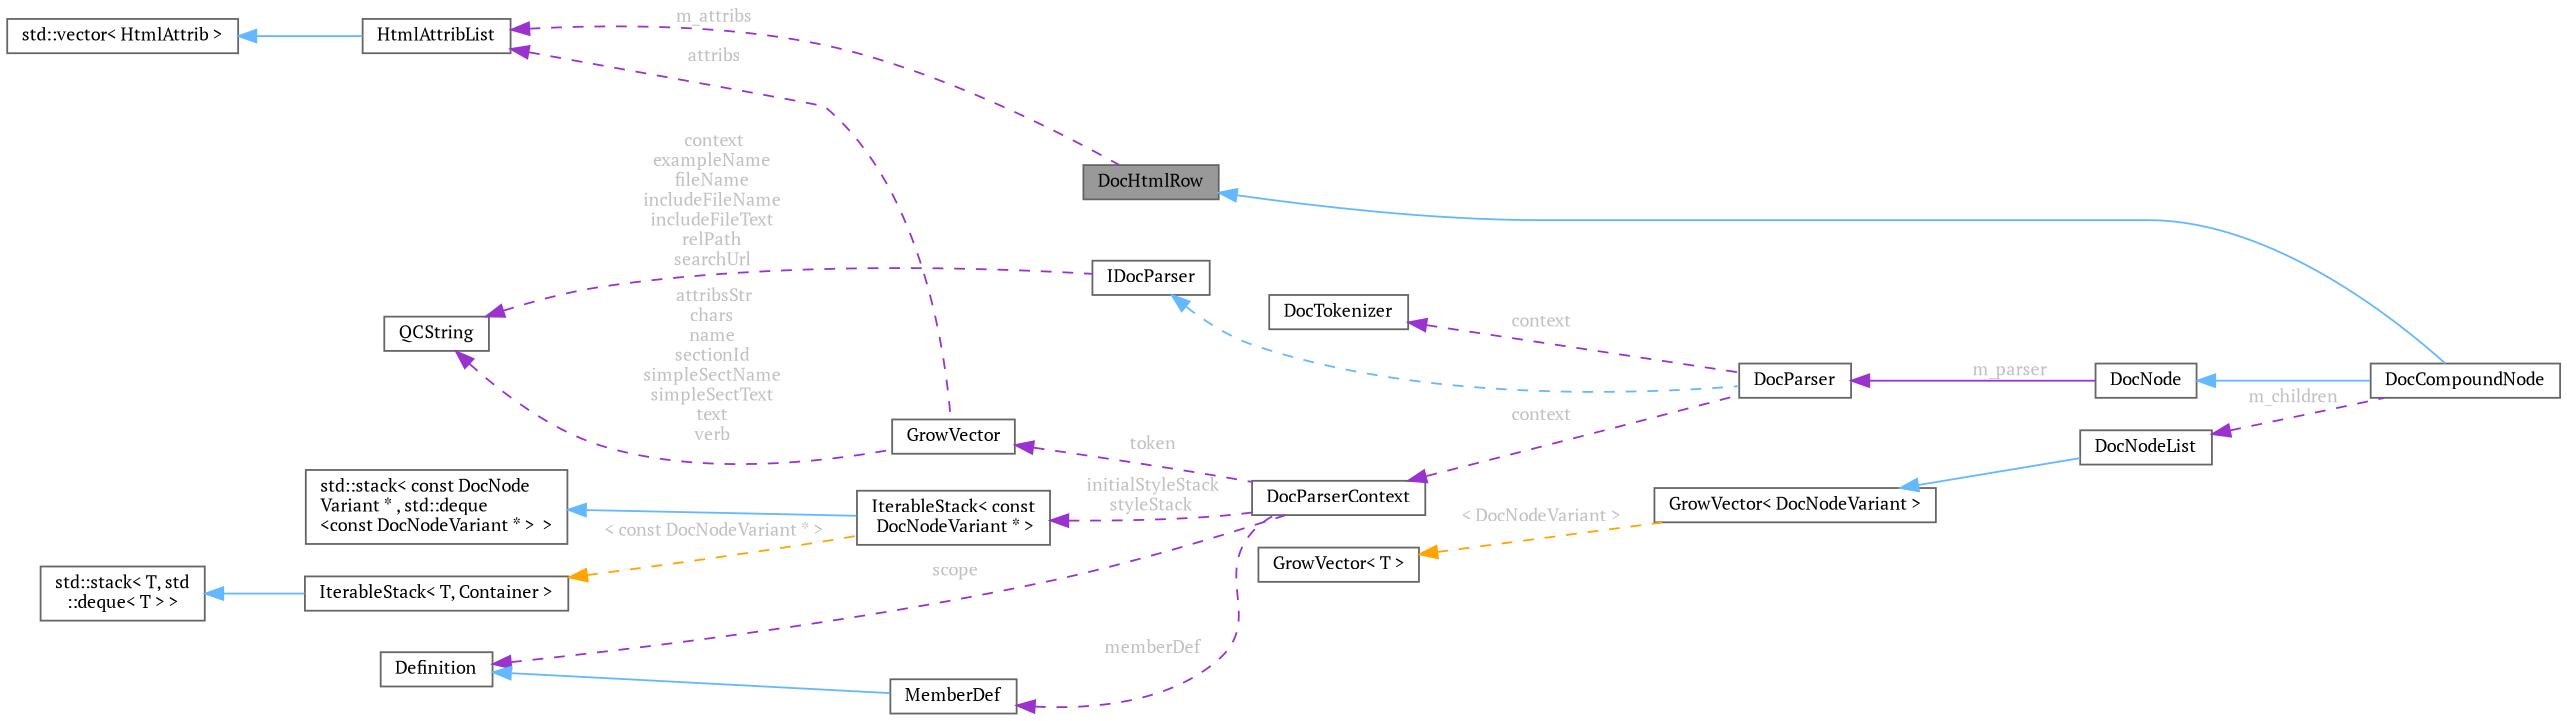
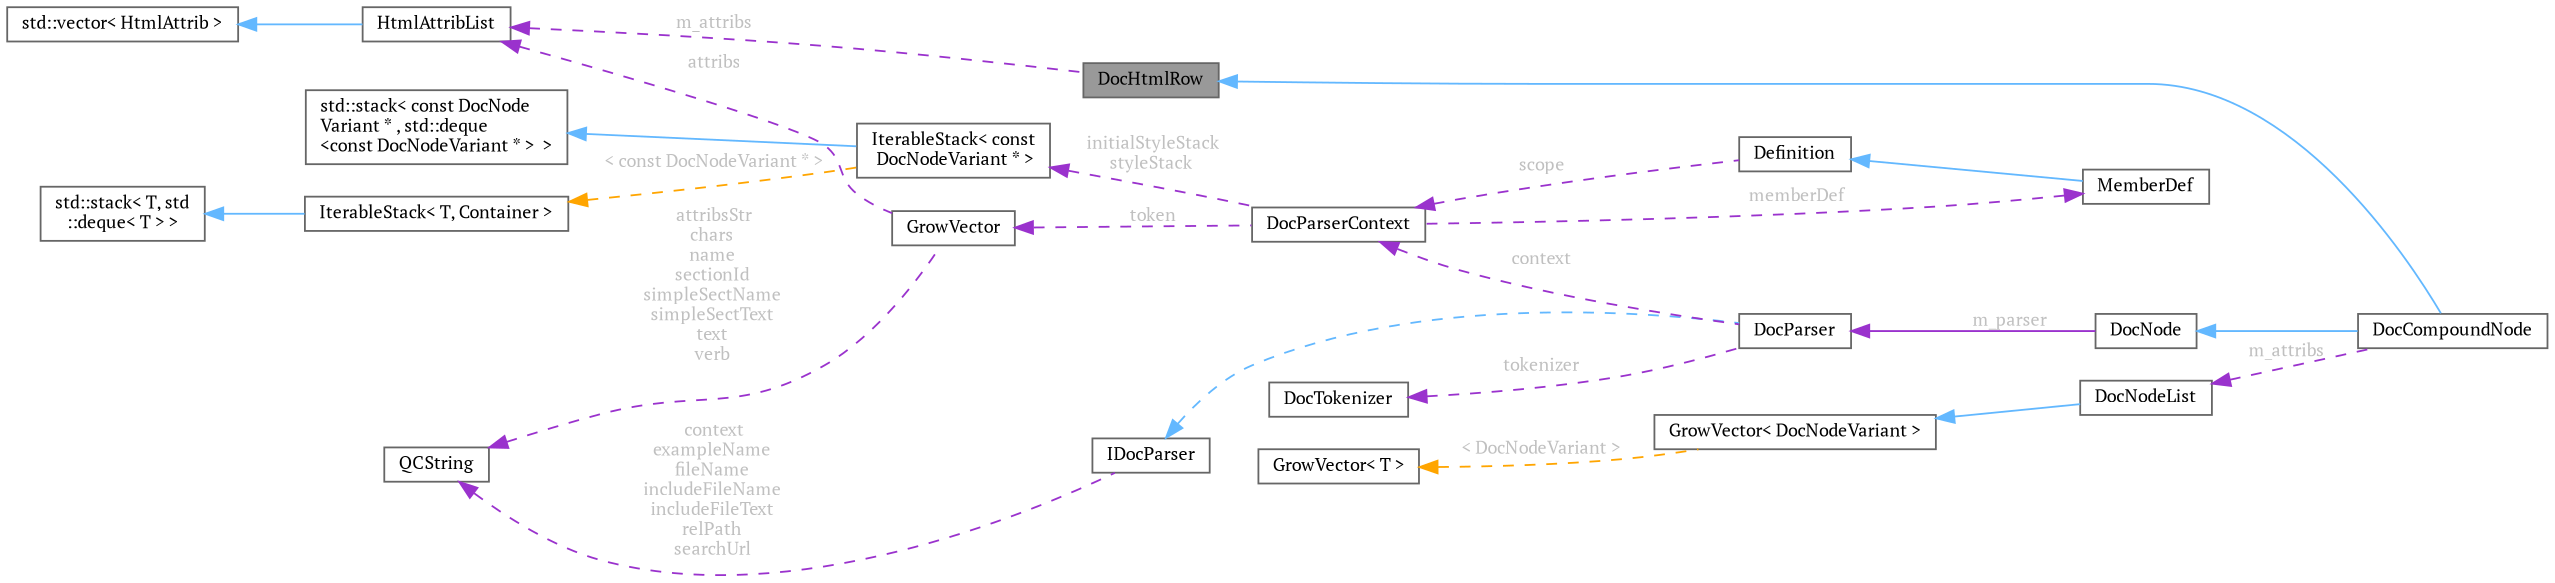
(1540, 322) -> (1540, 366)
(2291, 398) -> (2285, 352)
(902, 609) -> (1586, 180)
